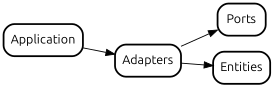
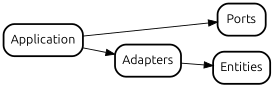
(195, 40) -> (146, 30)
